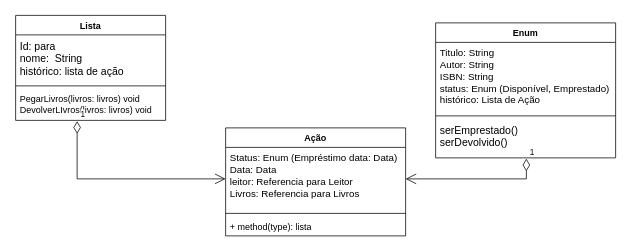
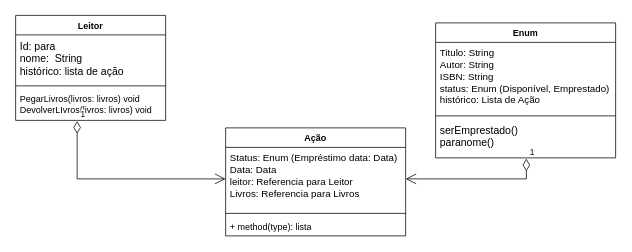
(90, 26) -> (90, 26)
(478, 135) -> (478, 135)
